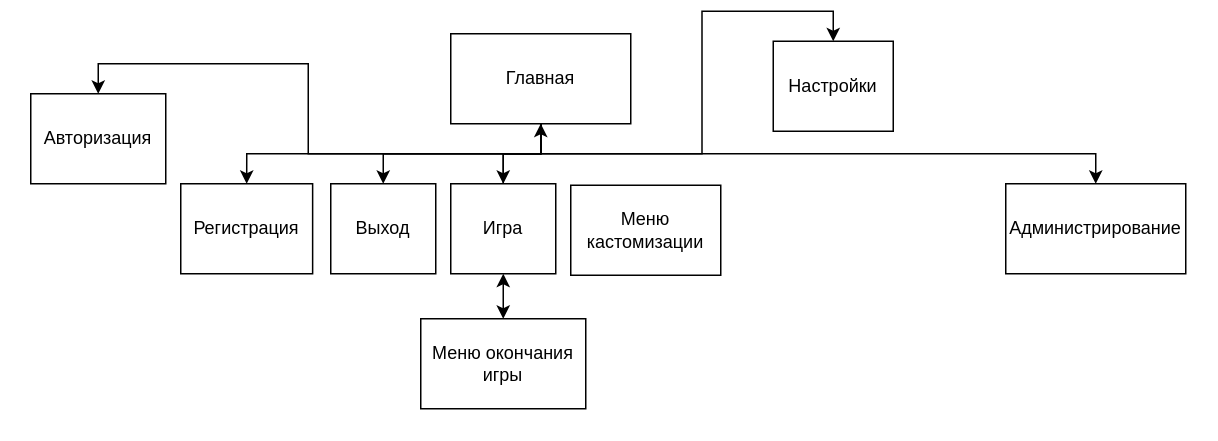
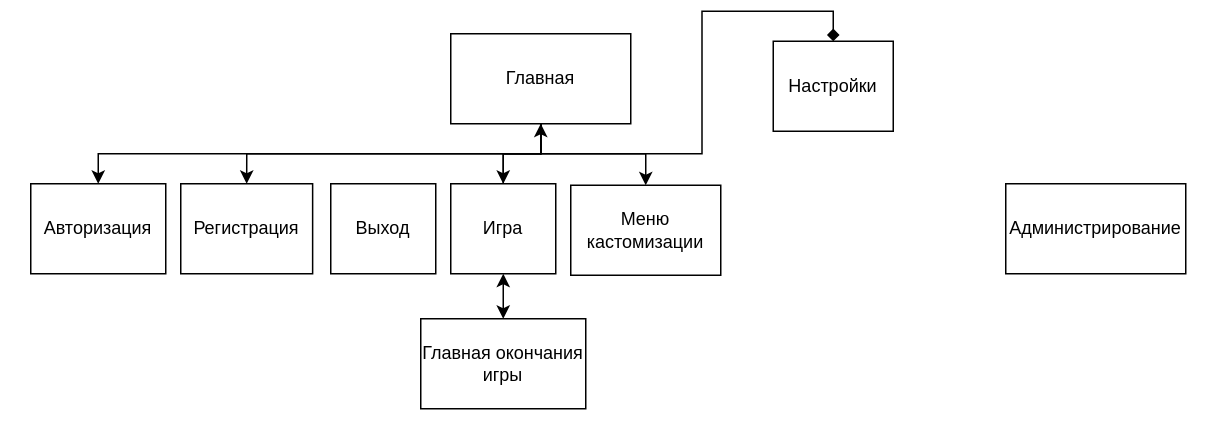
(833, 30) -> (833, 29)
(98, 139) -> (98, 229)
(909, 154) -> none
(383, 164) -> none
none -> (646, 165)
(503, 364) -> (503, 364)
